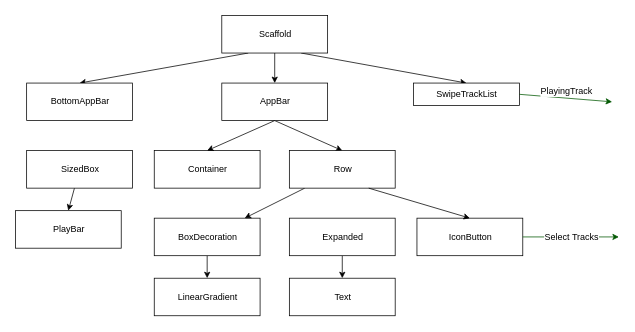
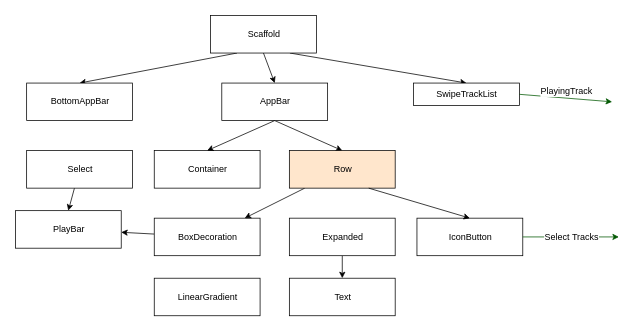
(275, 34) -> (263, 34)
(80, 169) -> (80, 169)
(342, 169) -> (342, 169)
(207, 271) -> (139, 233)
